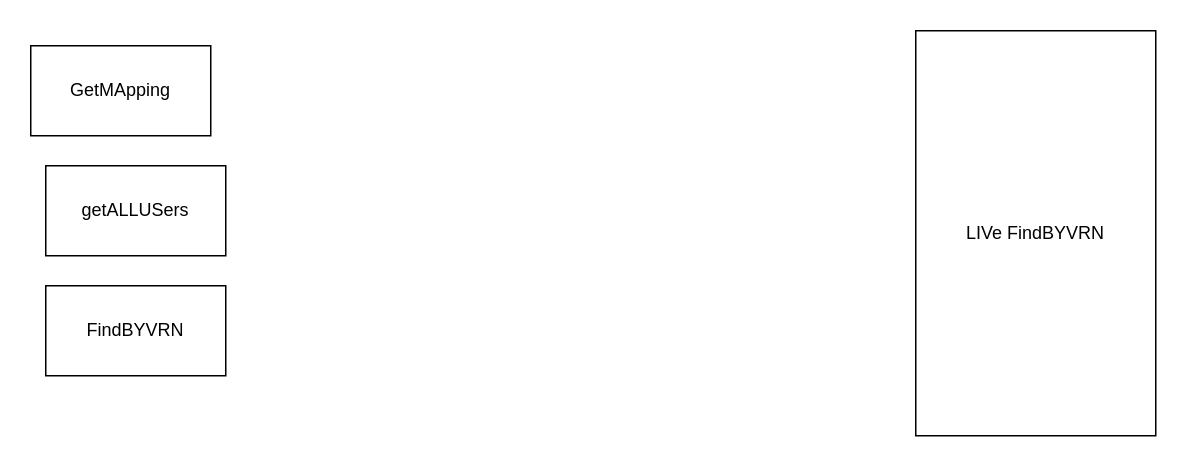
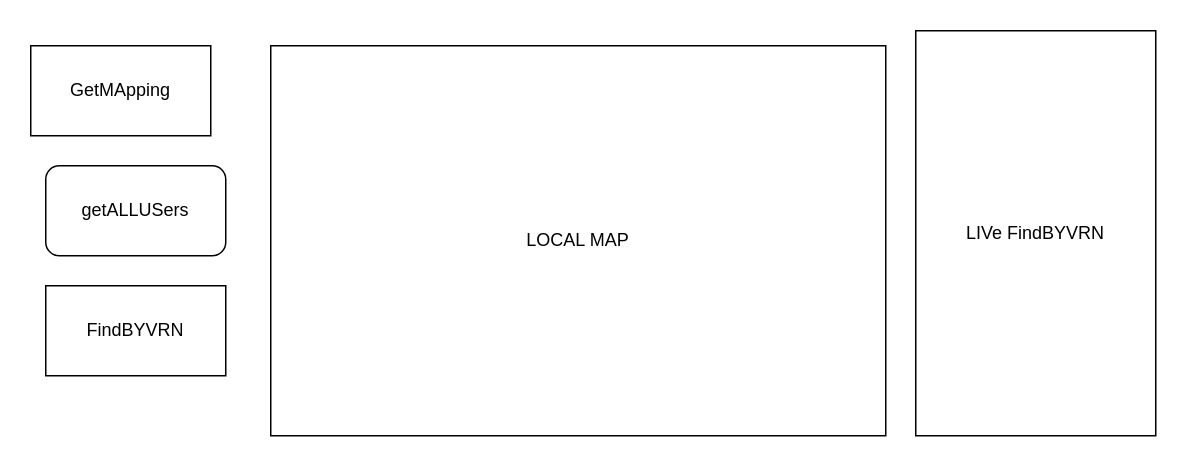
(136, 211) -> (136, 211)
none -> (578, 241)
